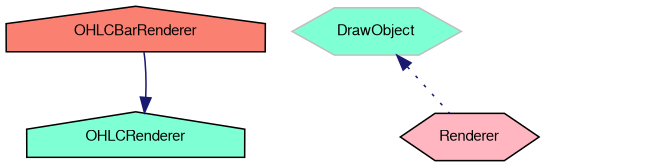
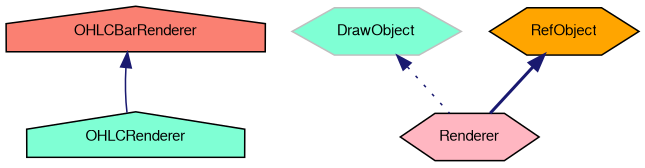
none -> (564, 31)
(146, 75) -> (126, 90)
